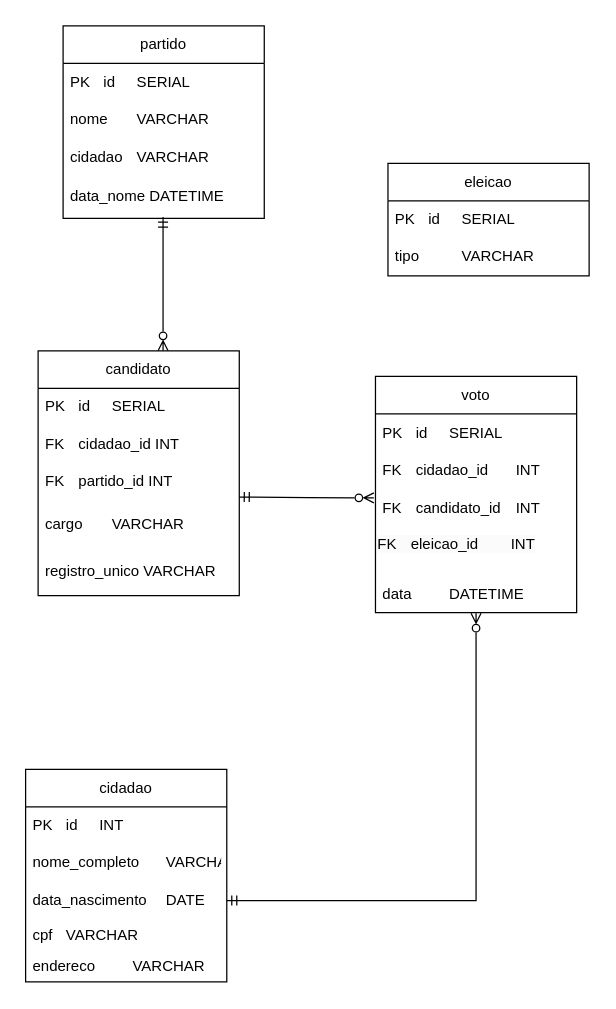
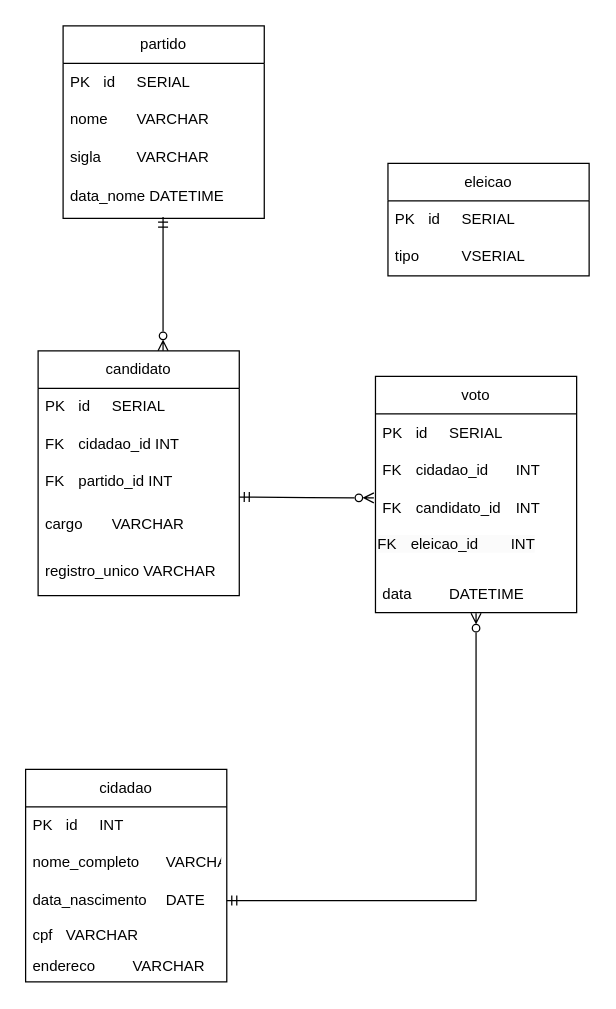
(134, 157) -> (124, 157)
(448, 257) -> (448, 257)
